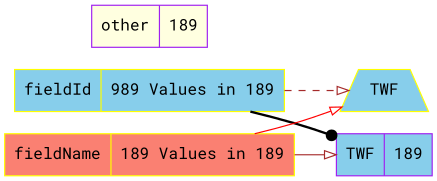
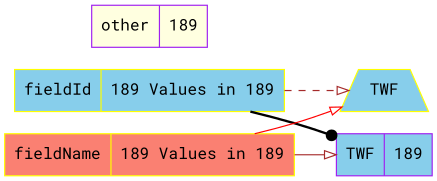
(193, 90) -> (193, 90)
